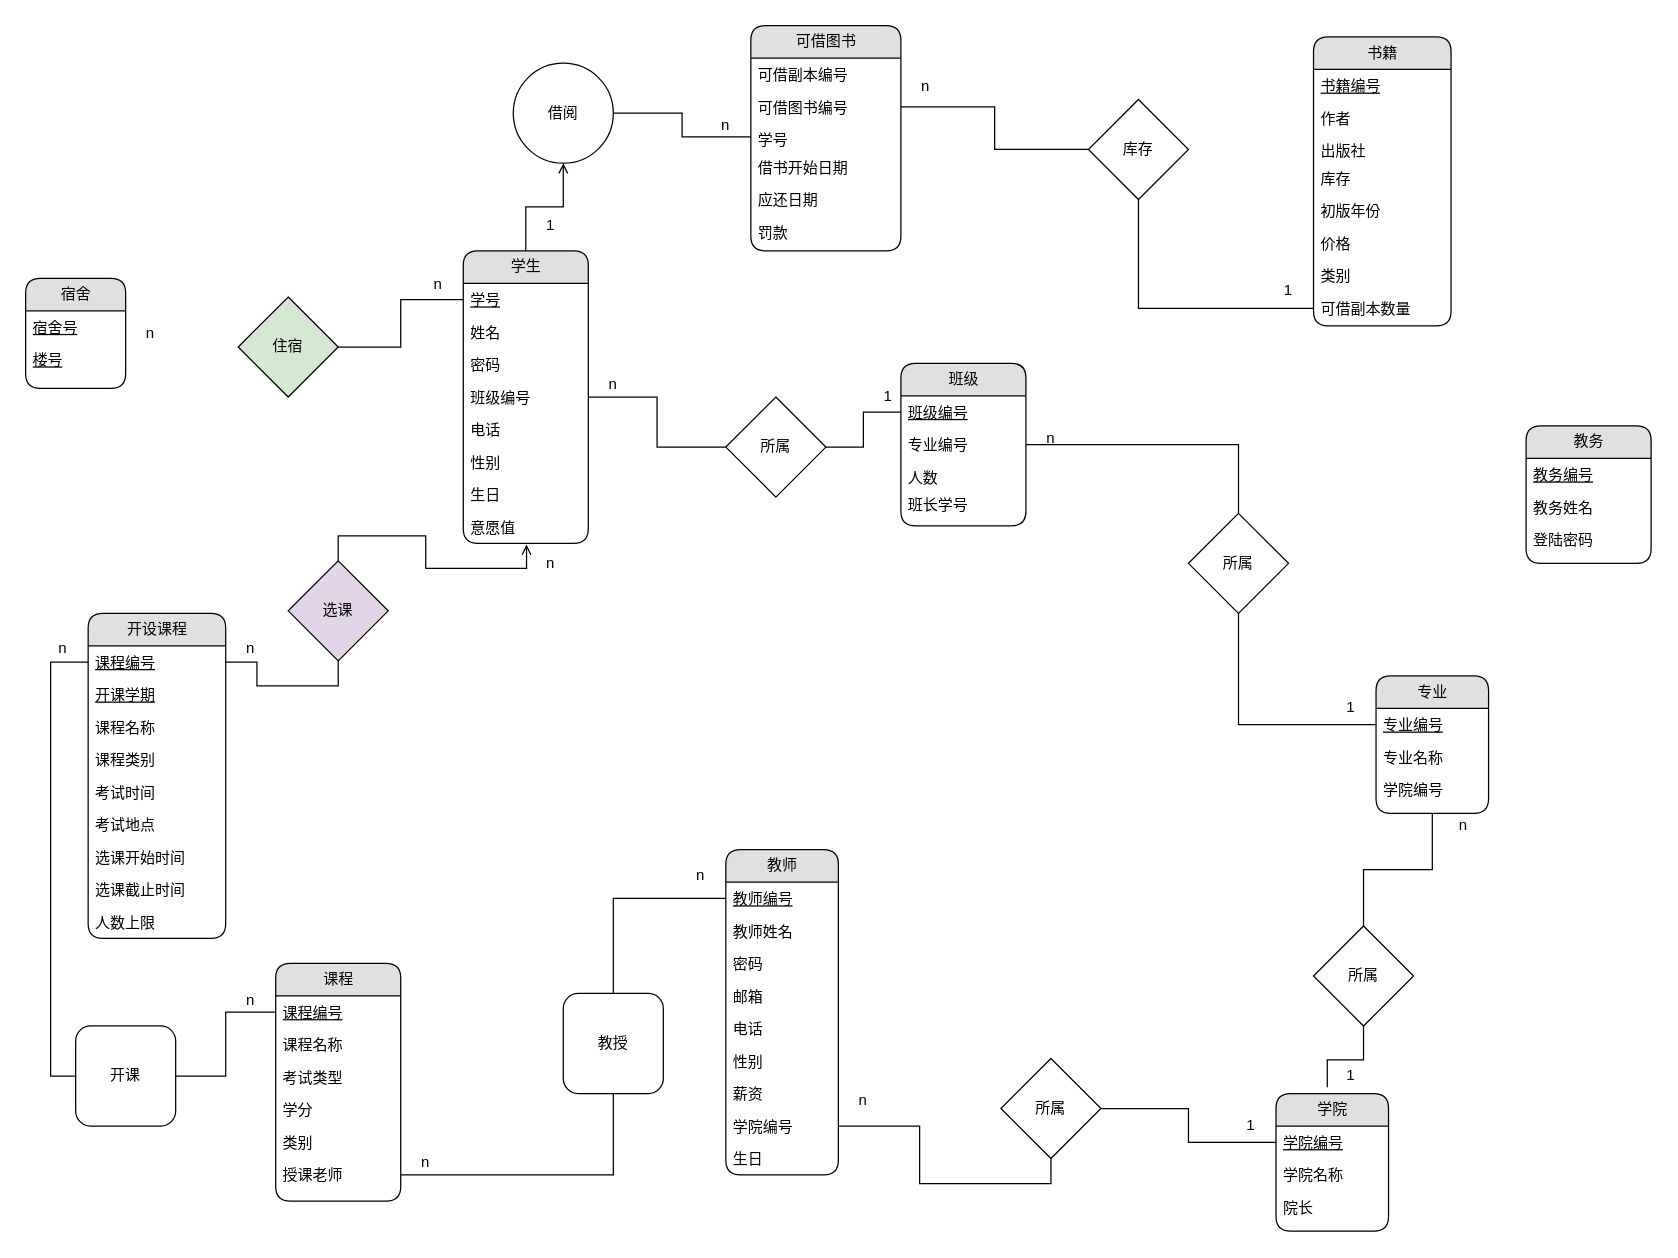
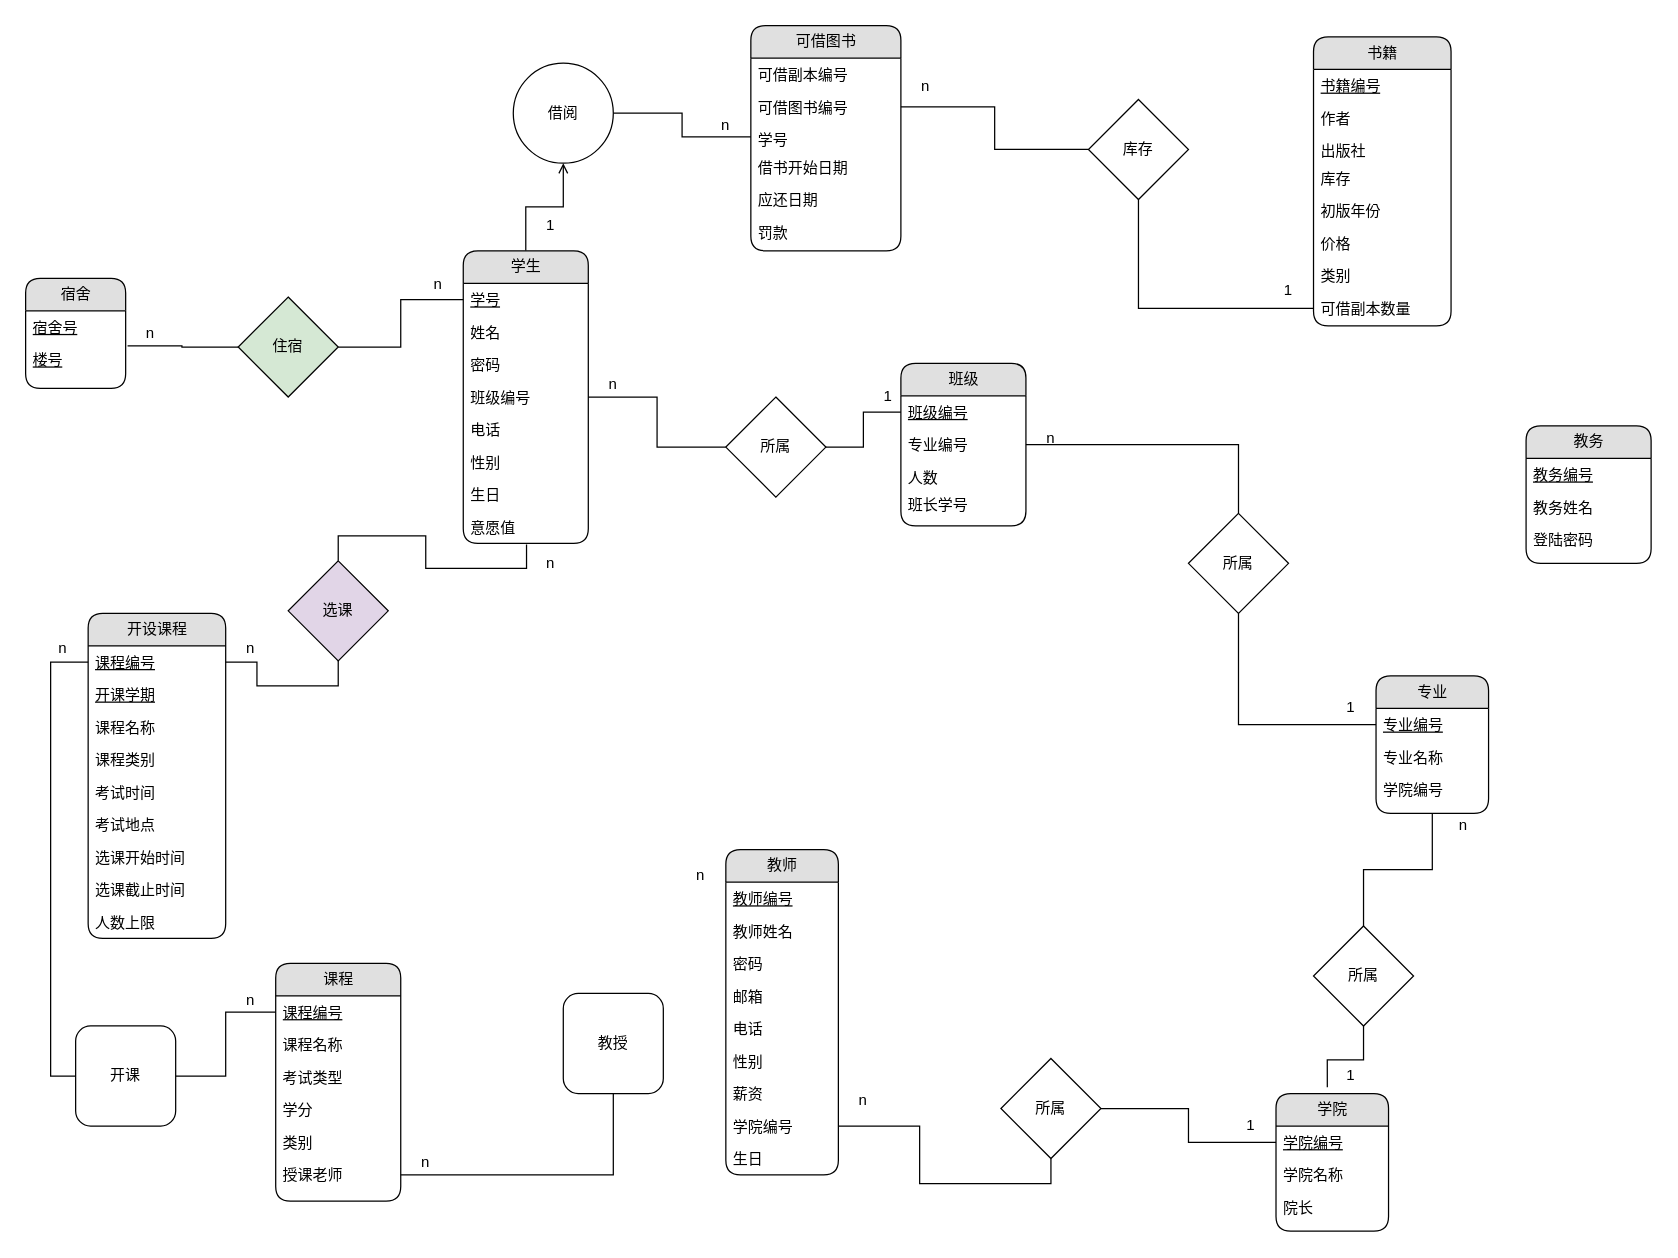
none -> (183, 347)
(526, 550) -> (526, 548)
(622, 898) -> none
